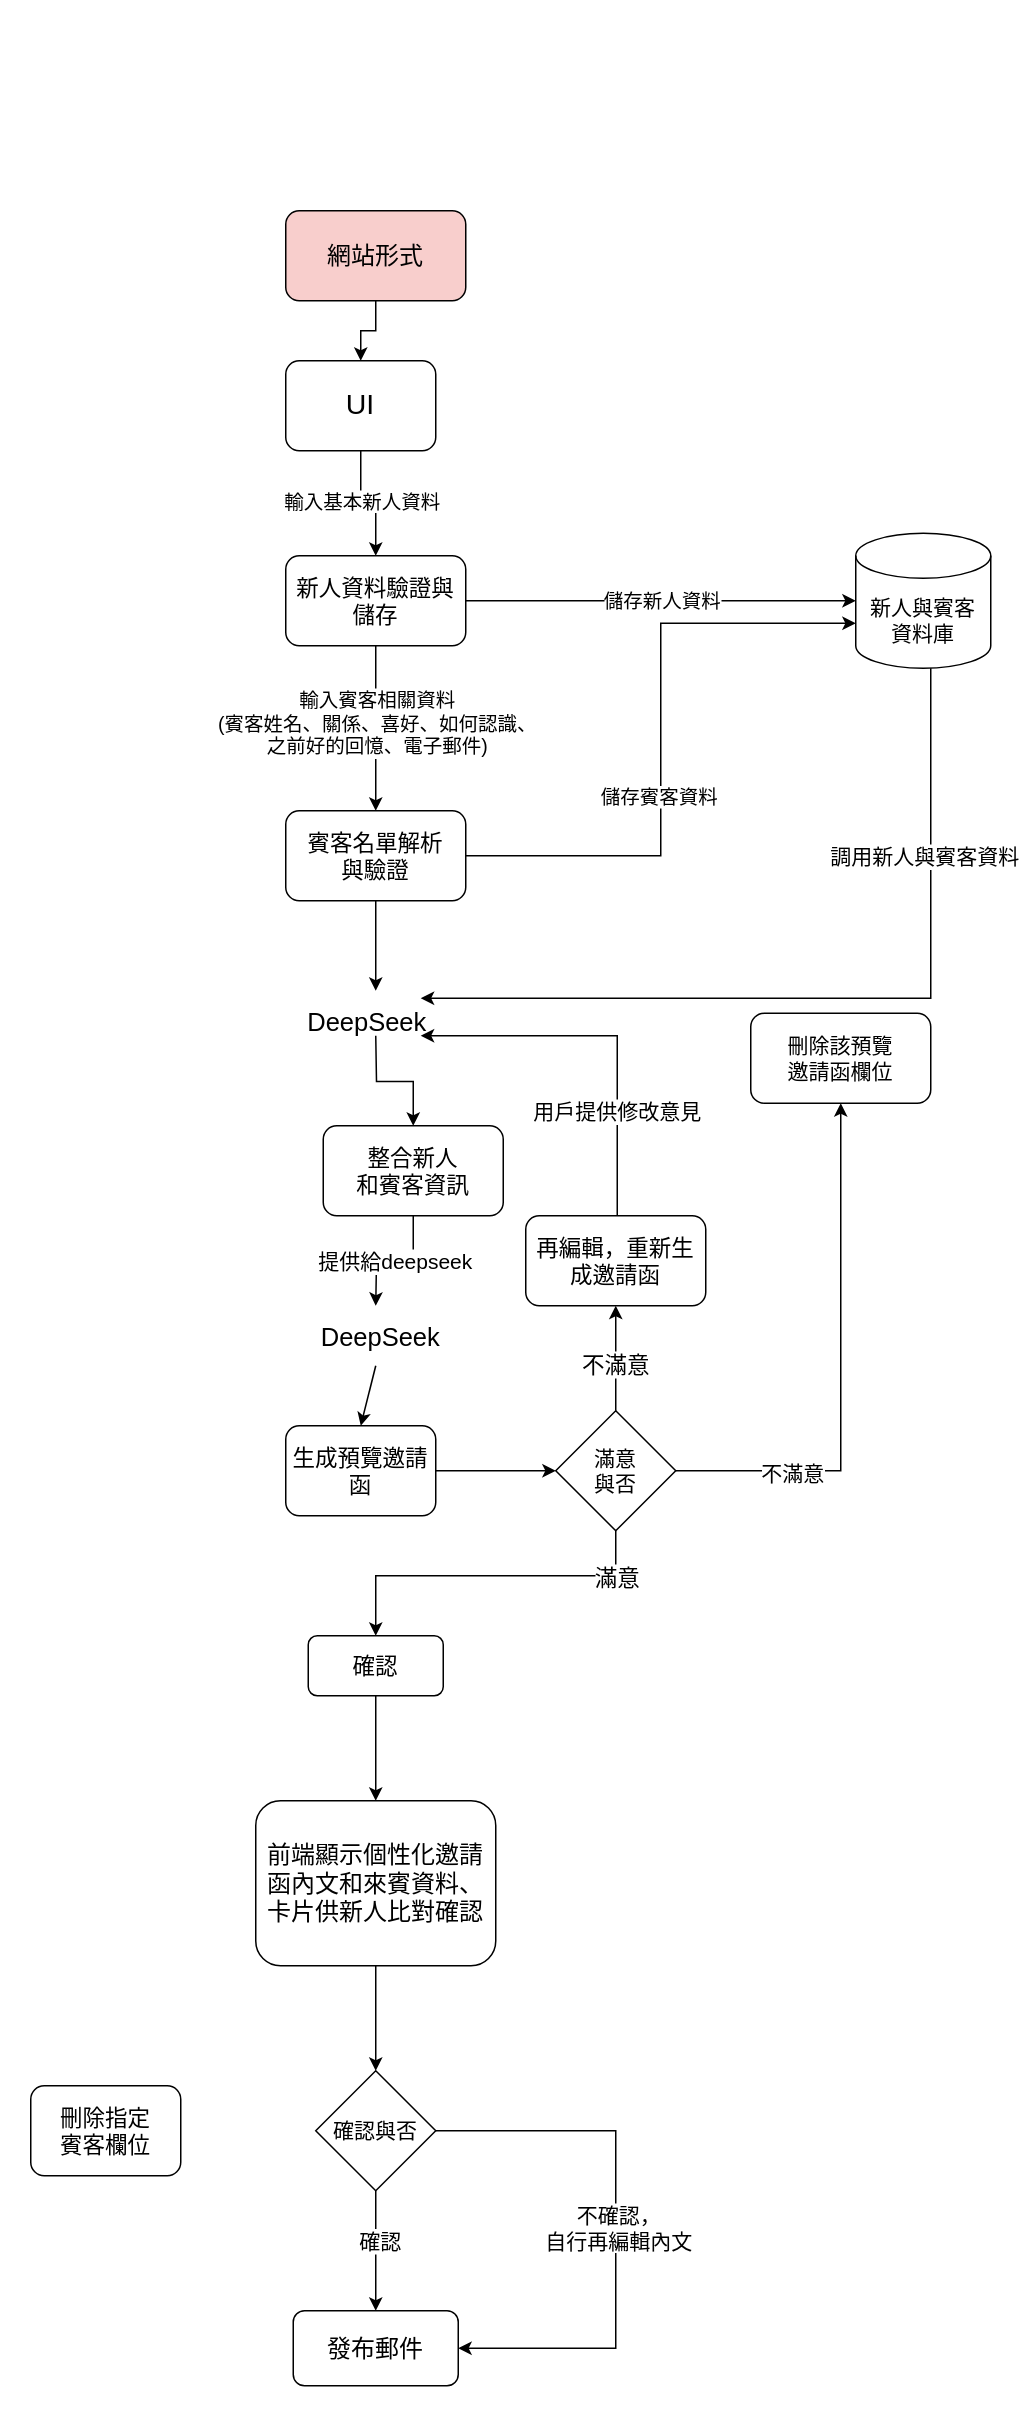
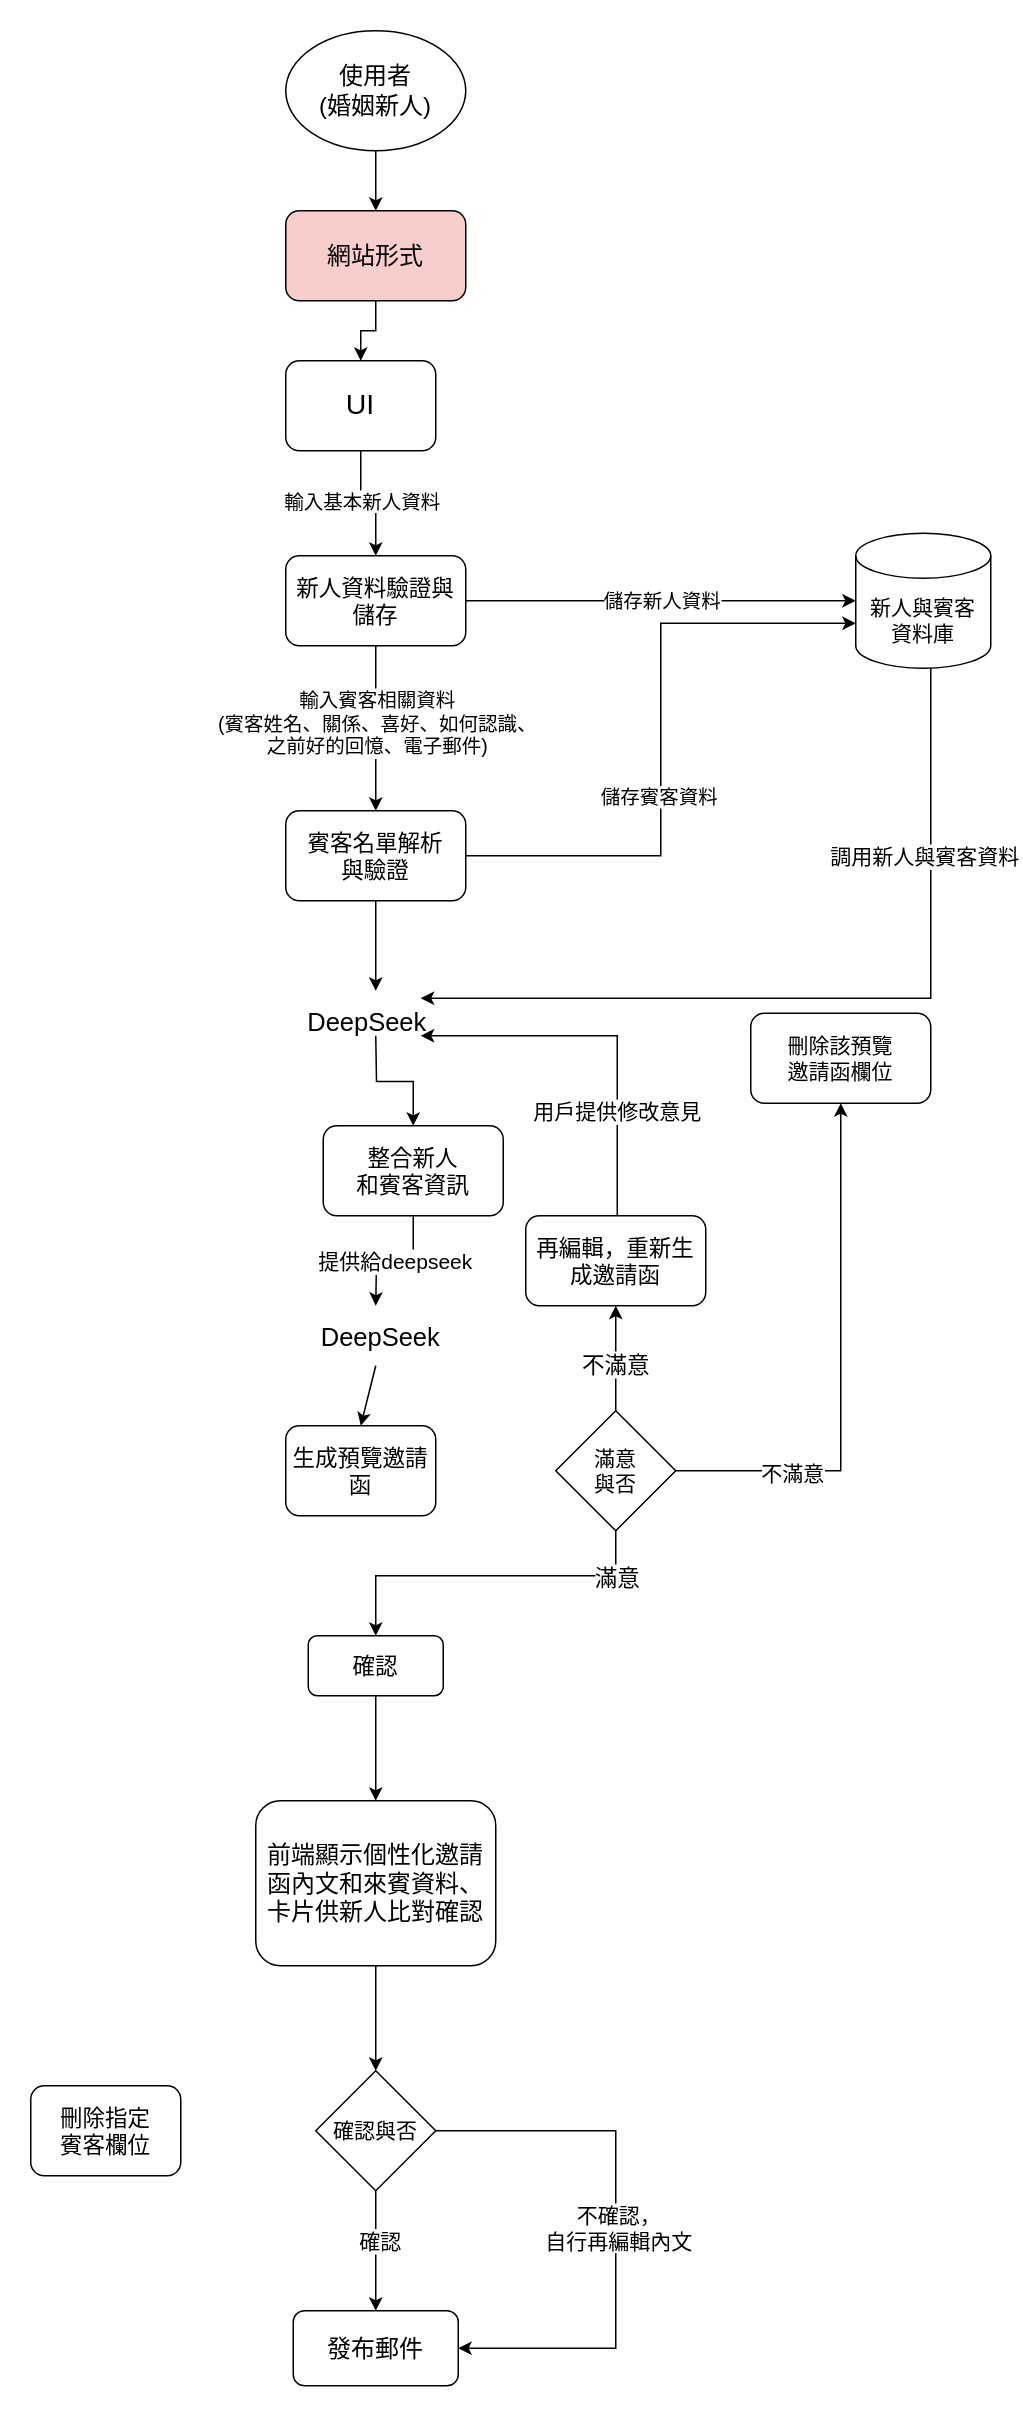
none -> (376, 91)
none -> (376, 176)
(491, 1471) -> none
